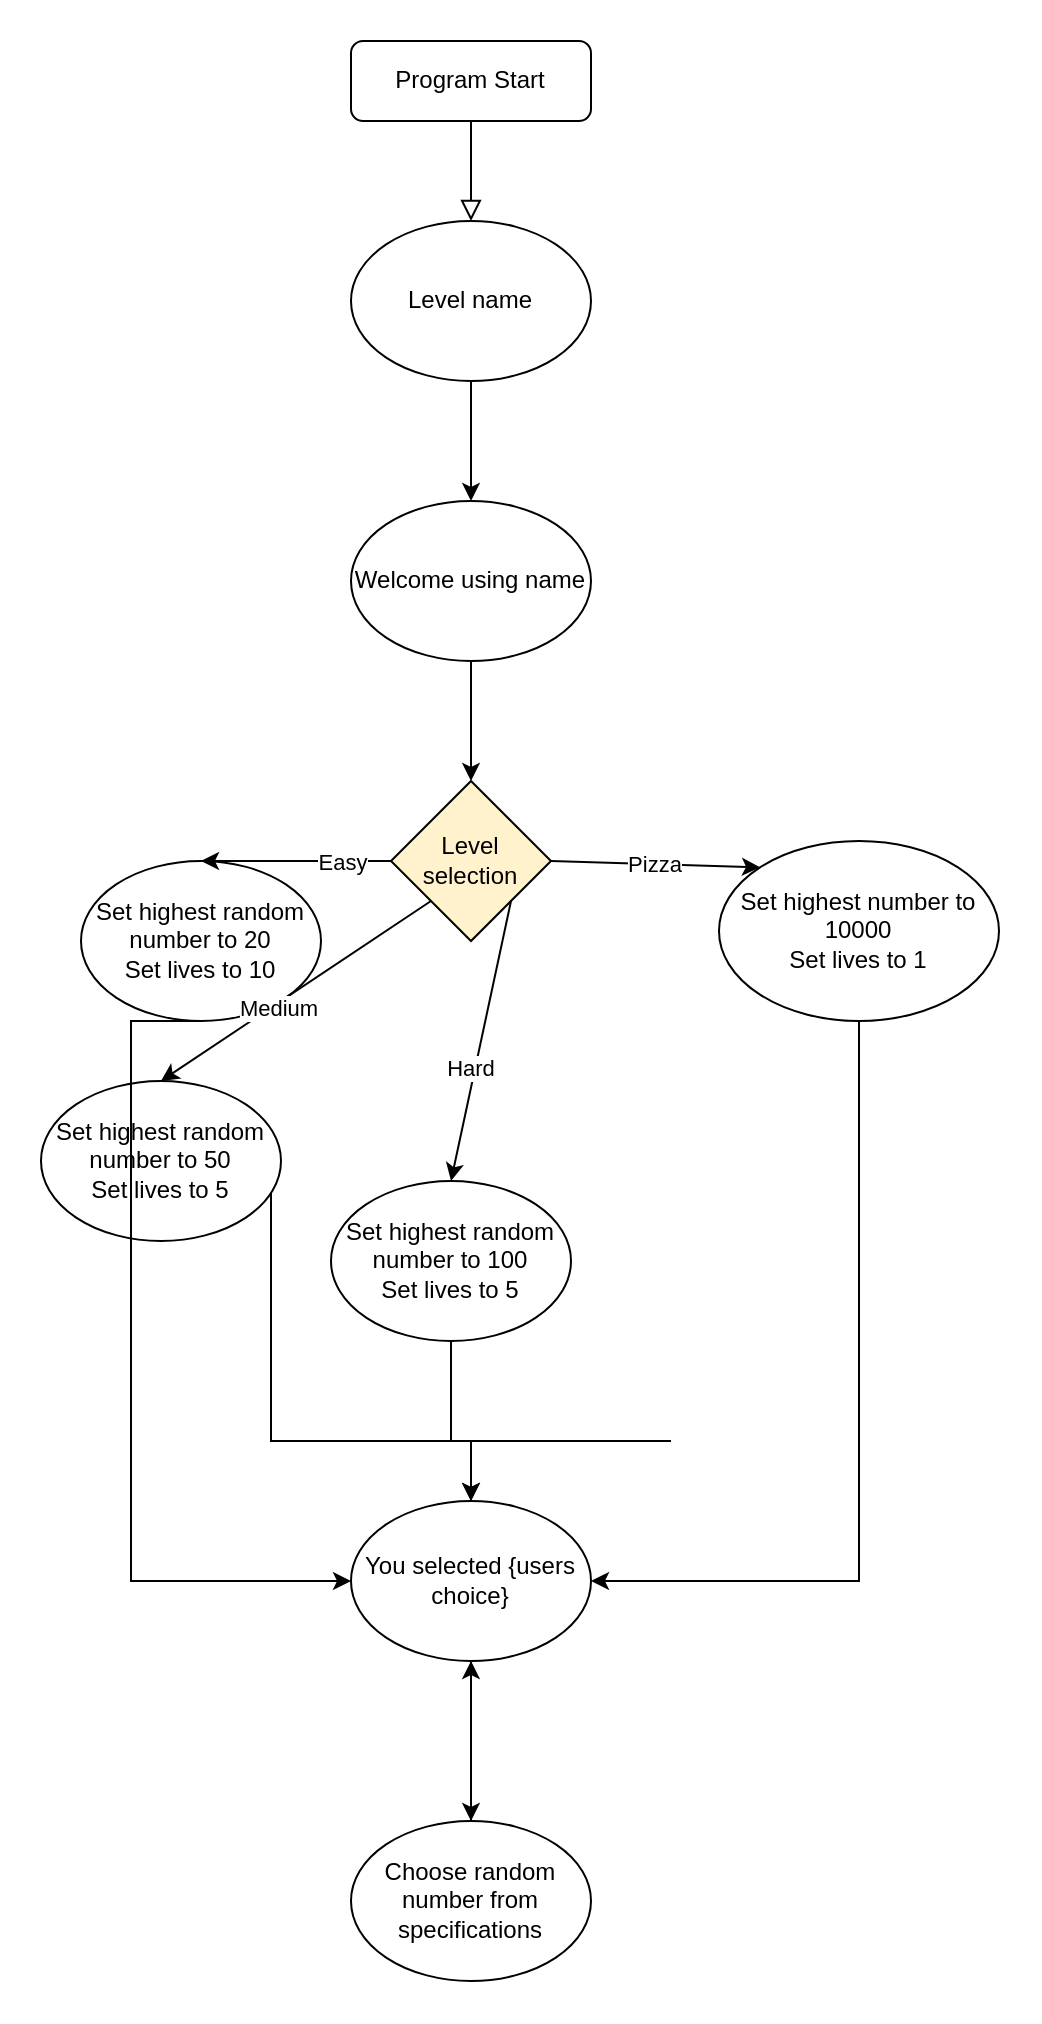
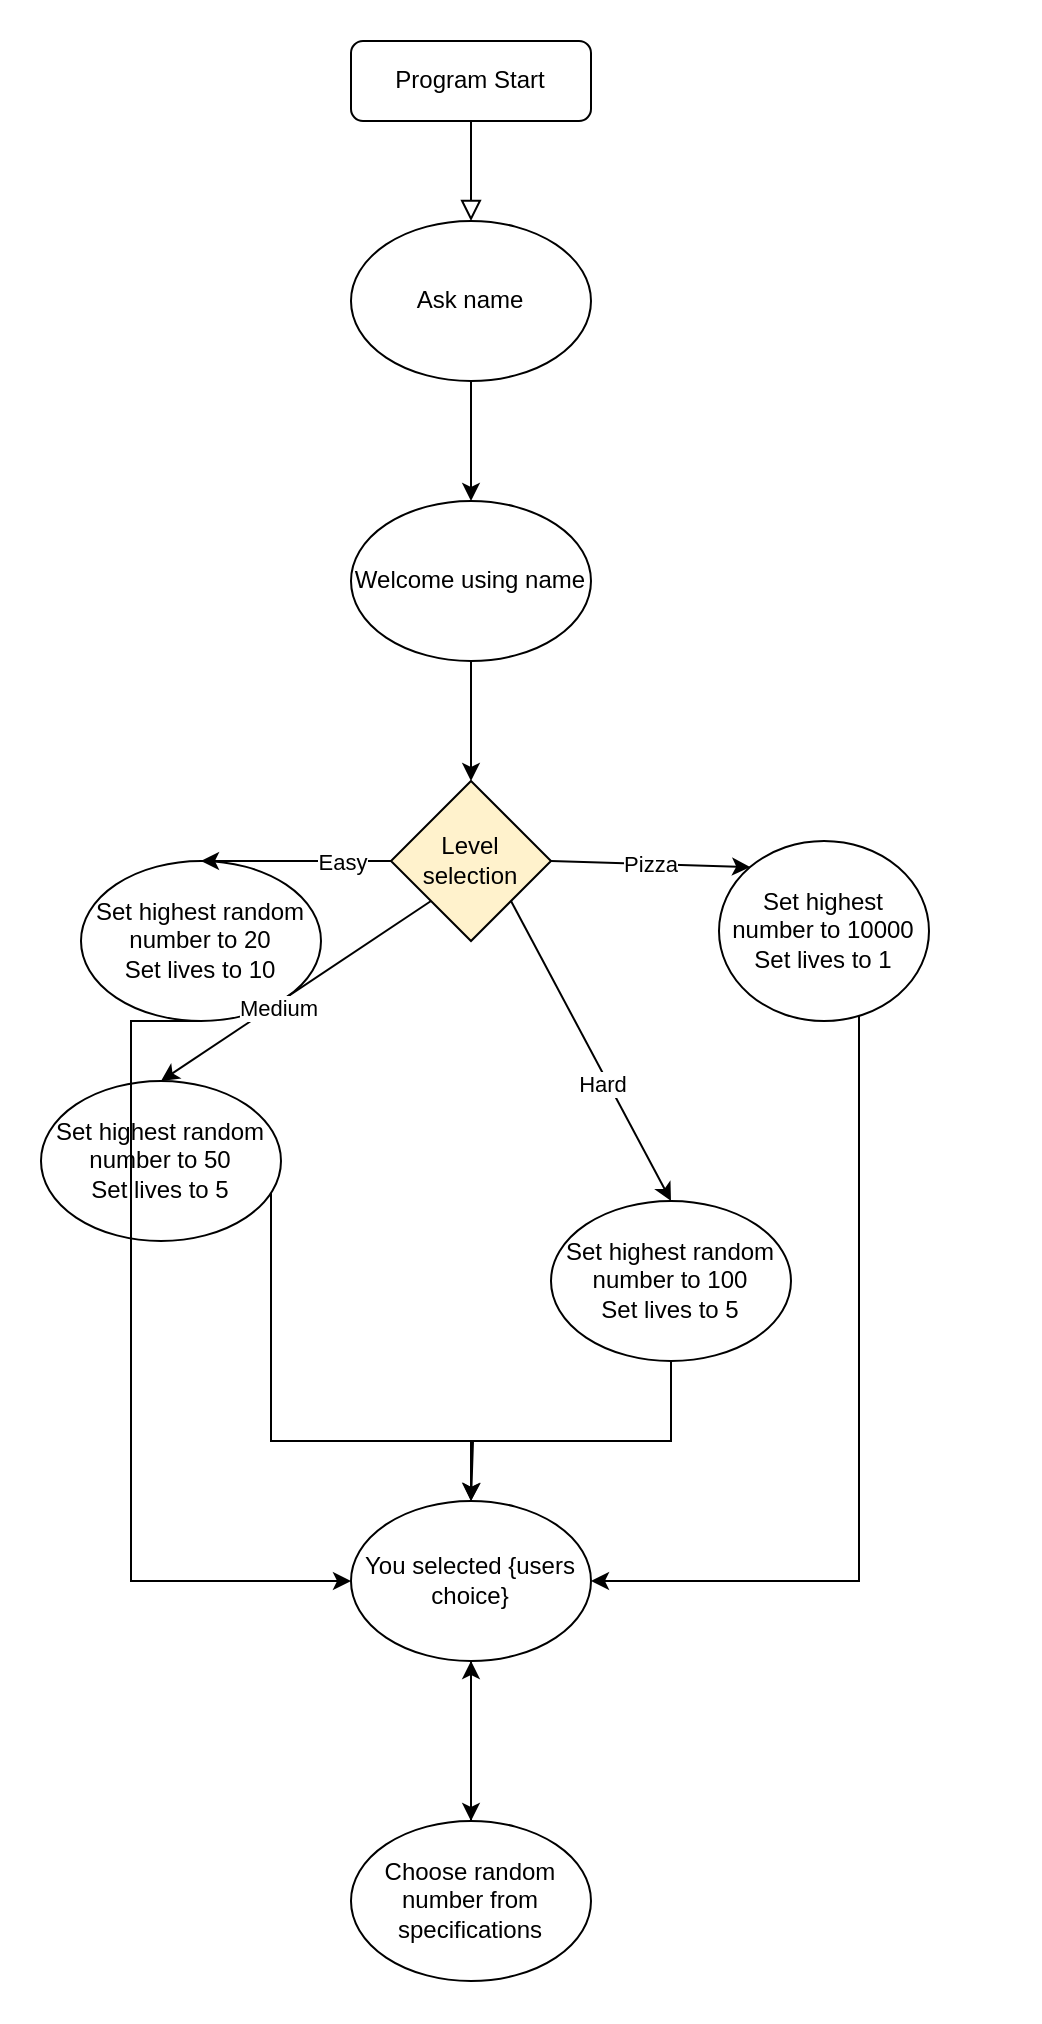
(471, 301) -> (471, 301)
(859, 931) -> (824, 931)
(451, 1261) -> (671, 1281)
